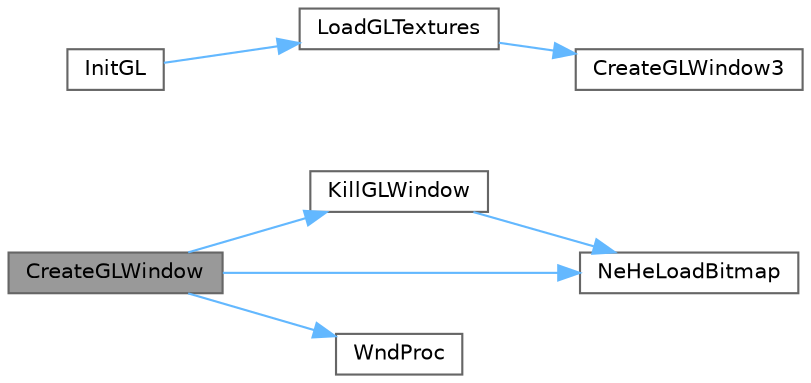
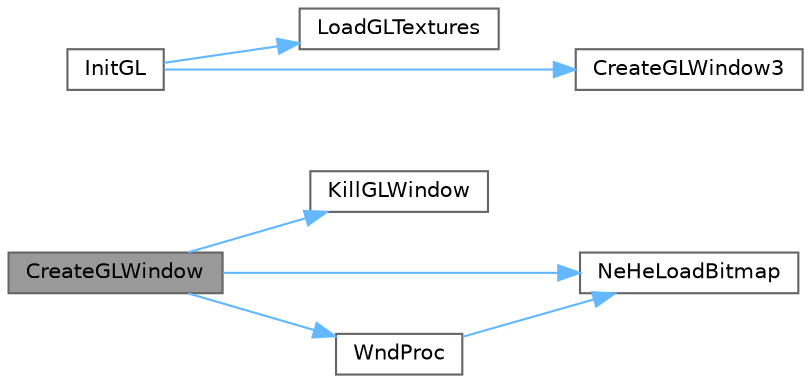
(526, 47) -> (359, 70)
(534, 229) -> (528, 318)
